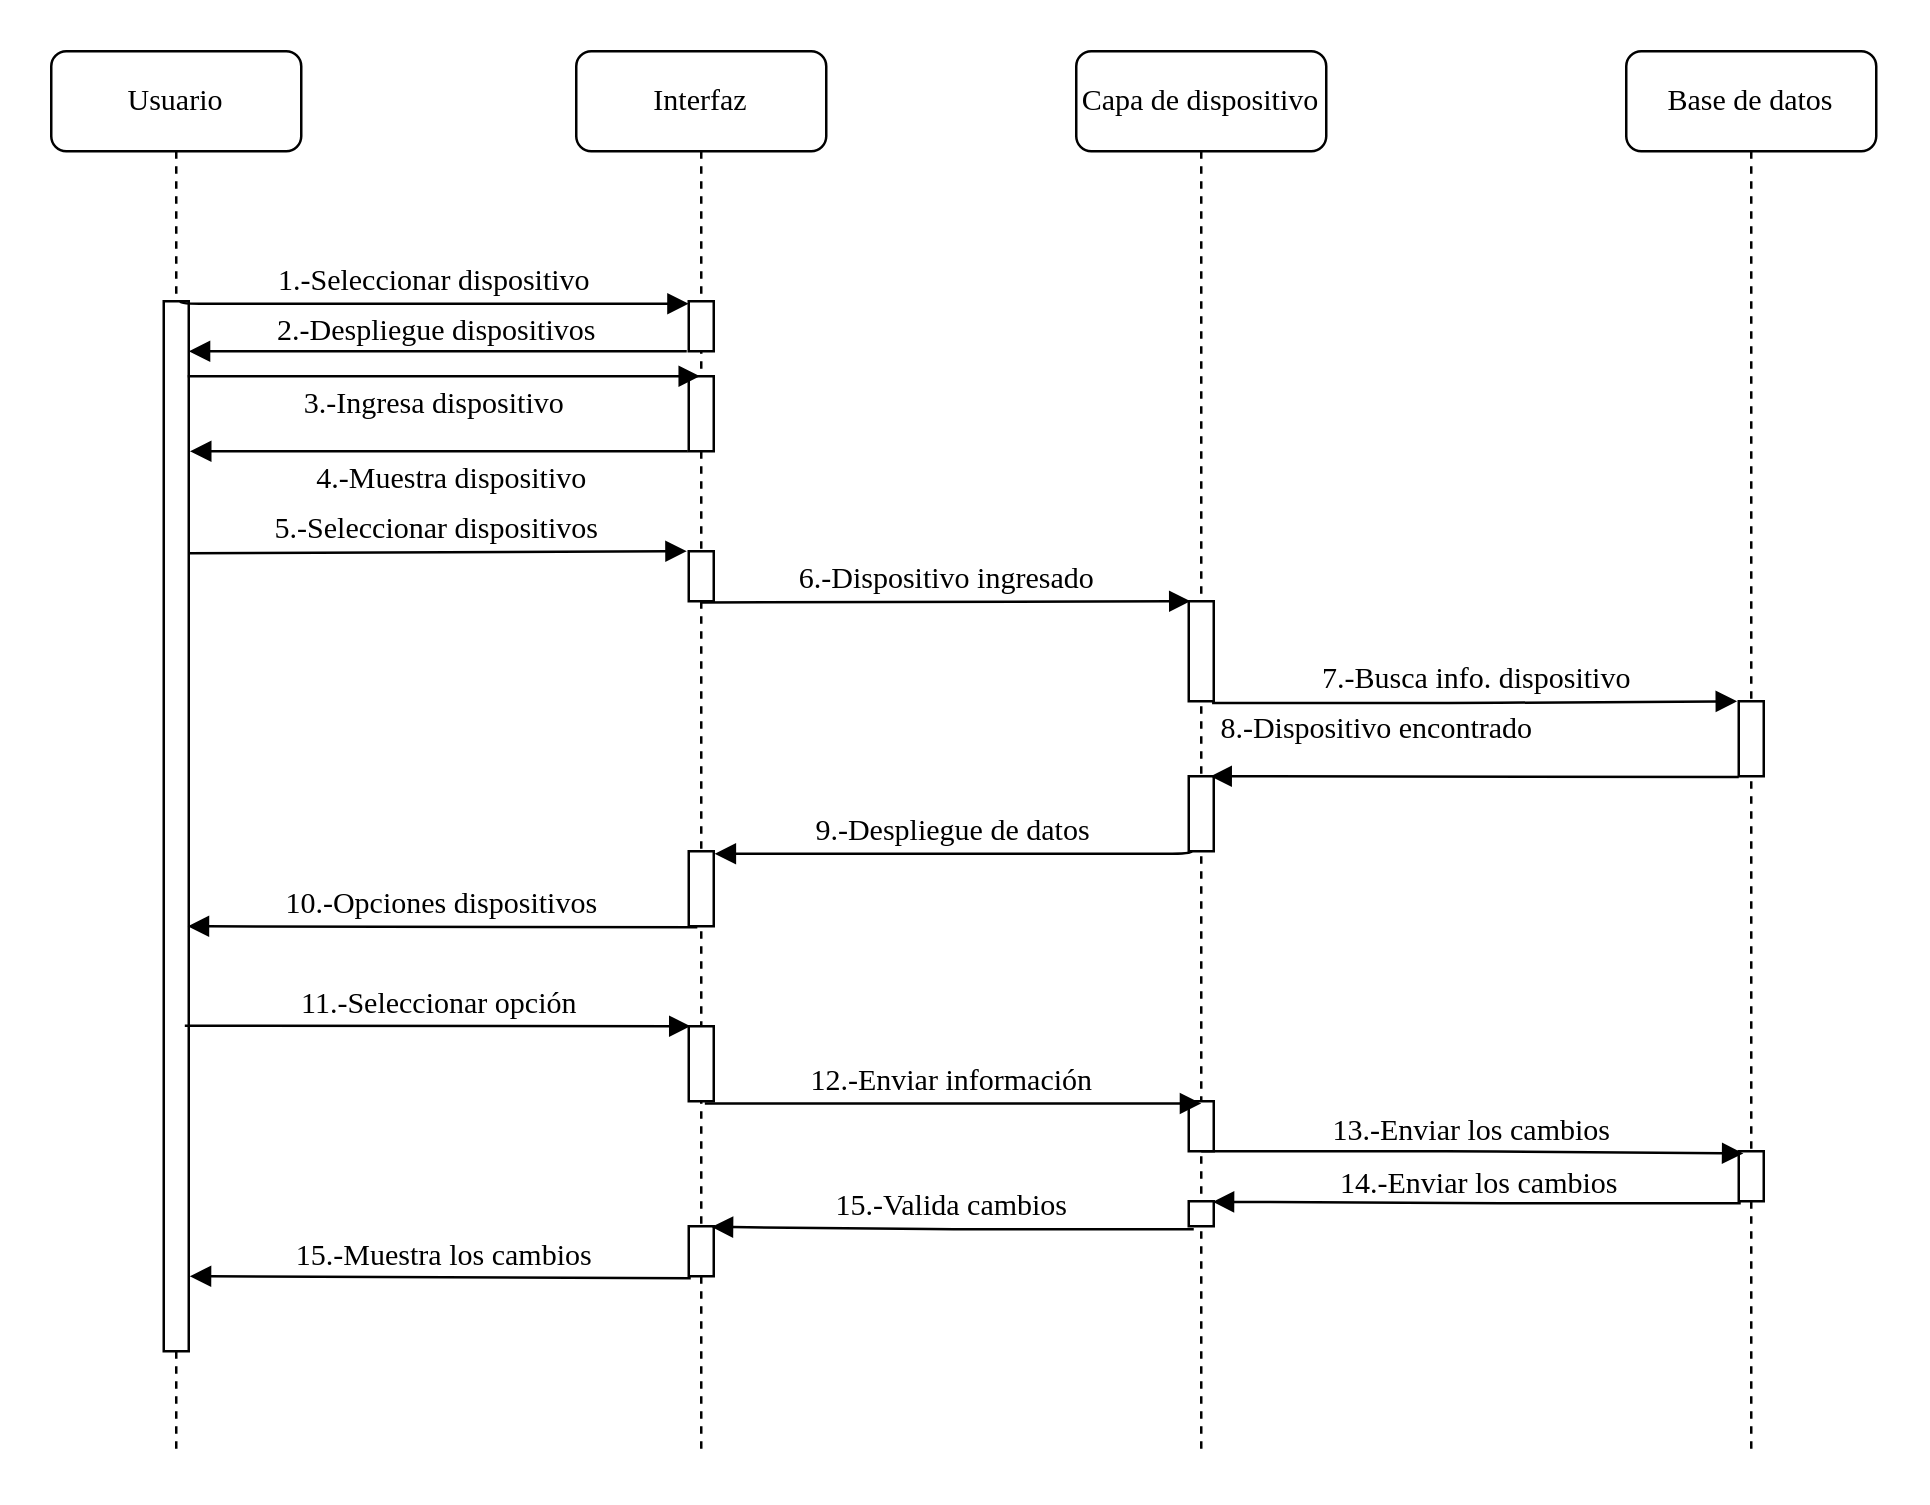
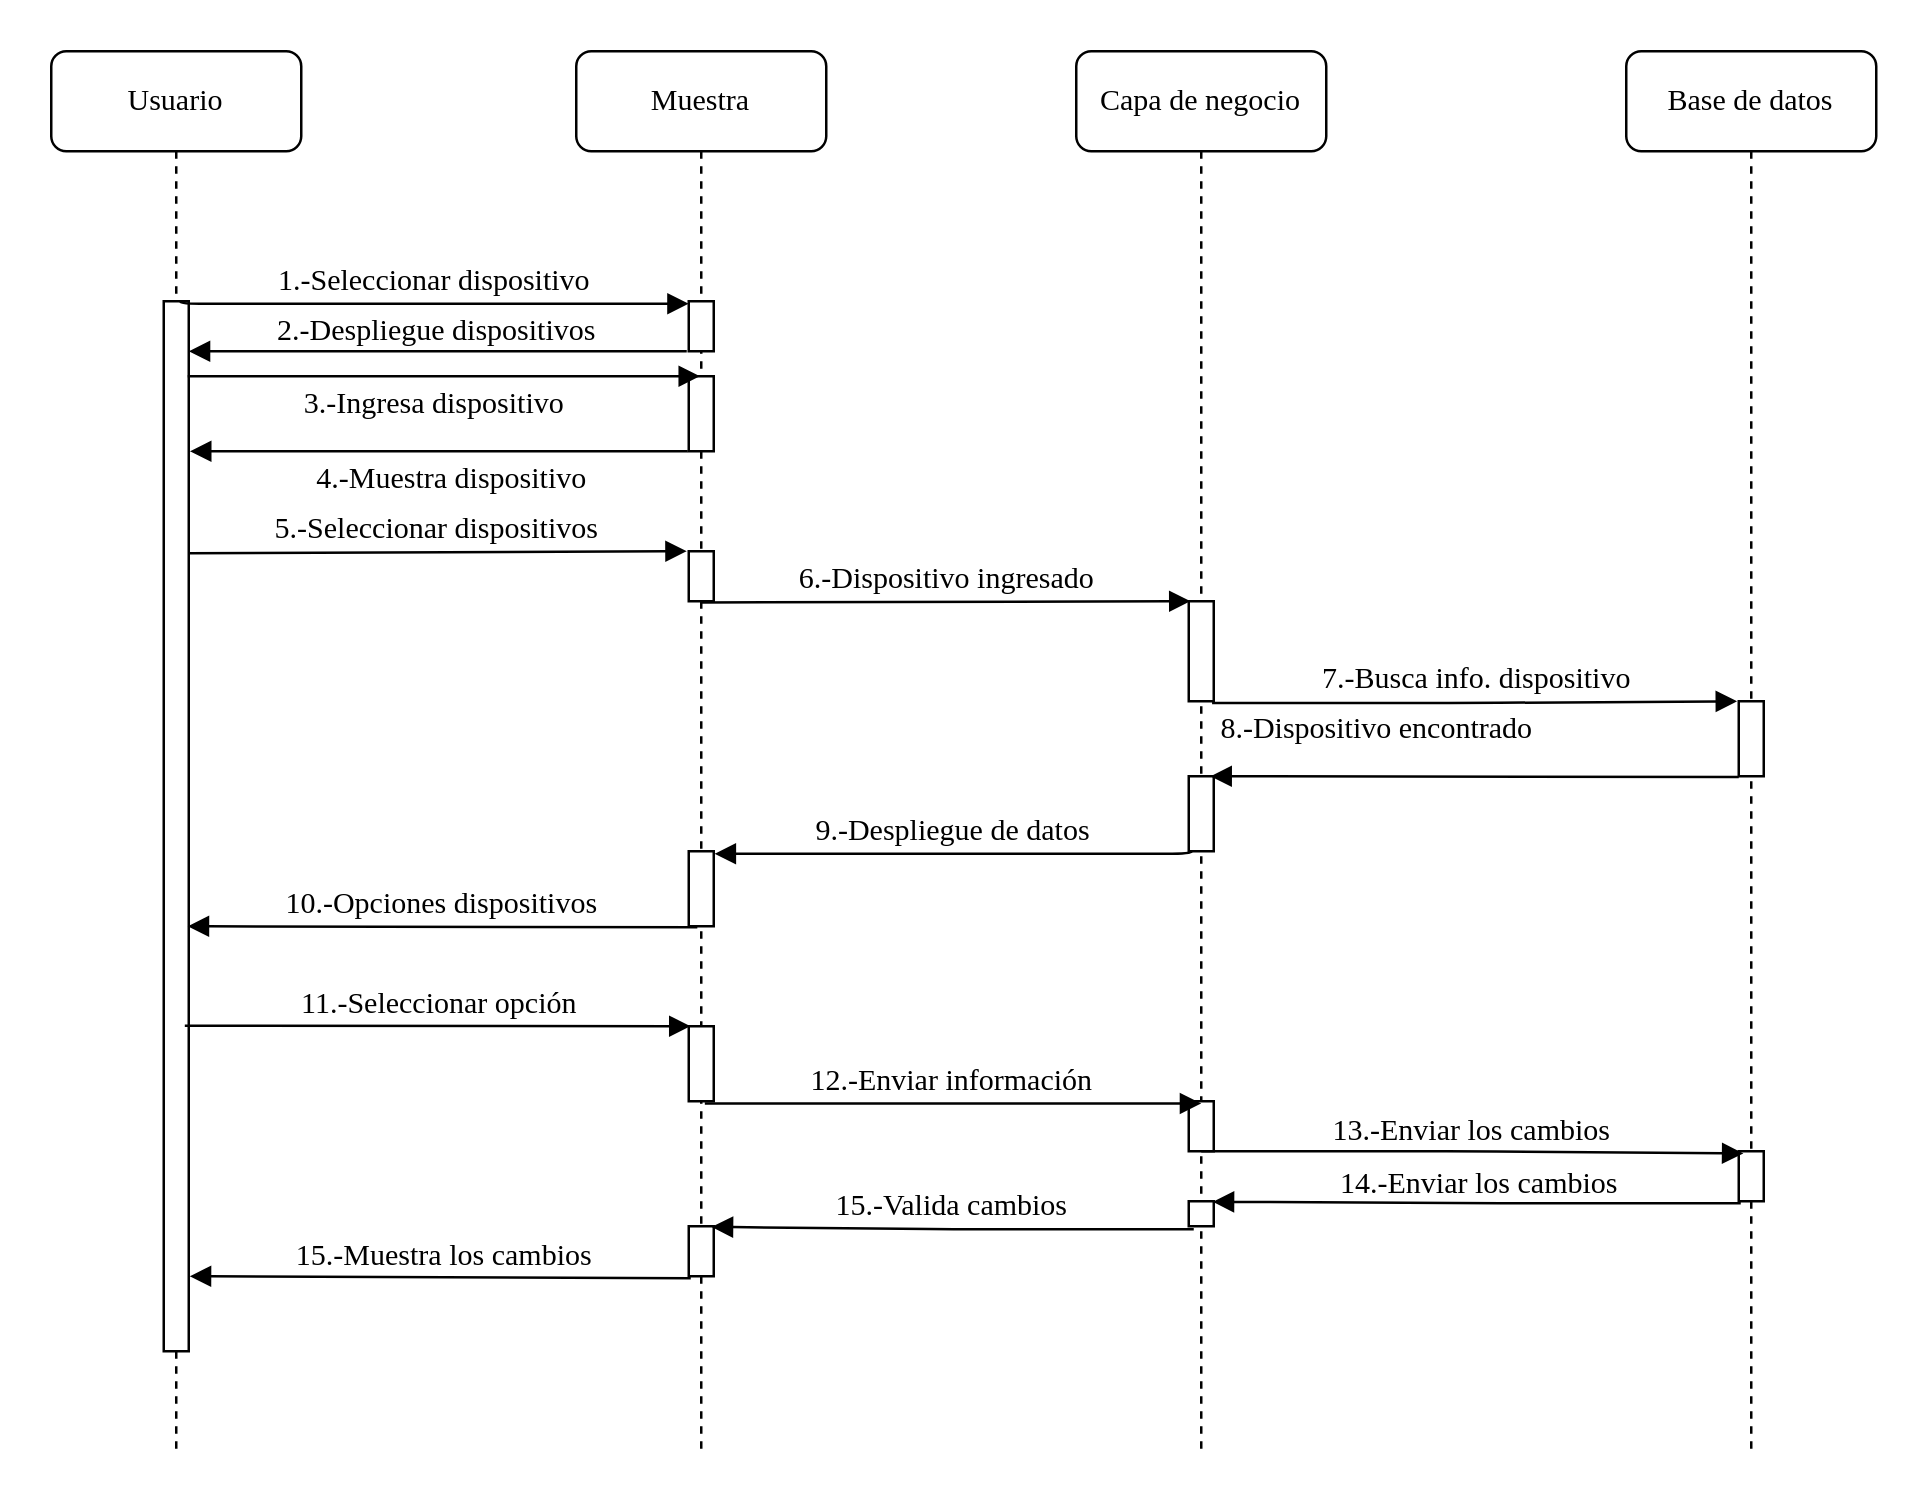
(701, 101) -> (701, 101)
(1201, 101) -> (1201, 101)
